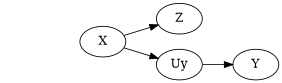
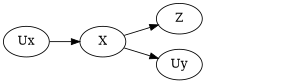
none -> (26, 42)
(256, 65) -> none
